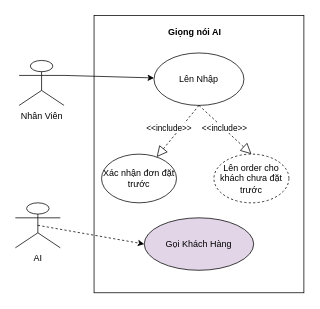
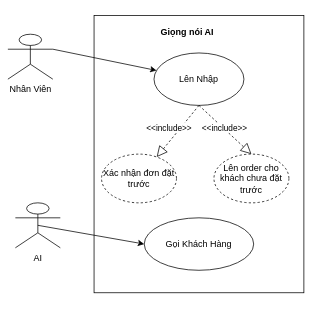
(195, 33) -> (187, 33)
(42, 83) -> (30, 57)
(139, 179) -> (139, 179)
(89, 234) -> (89, 234)
(199, 244) -> (199, 244)
